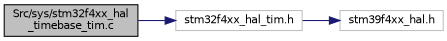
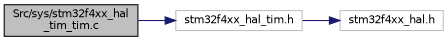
(71, 21) -> (71, 21)
(392, 21) -> (392, 21)
